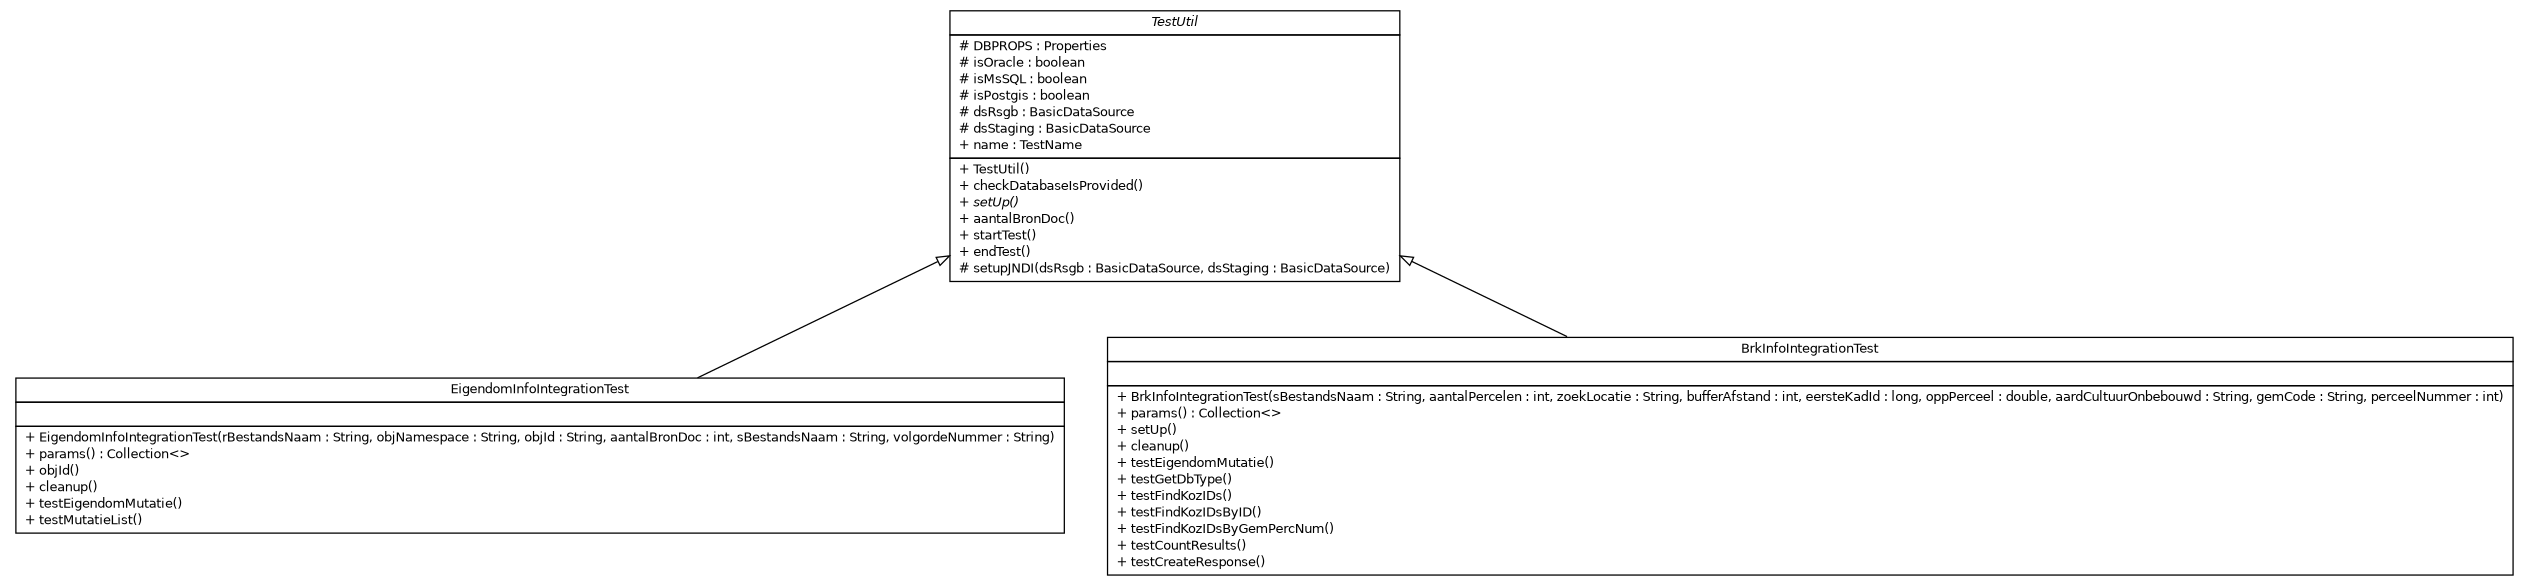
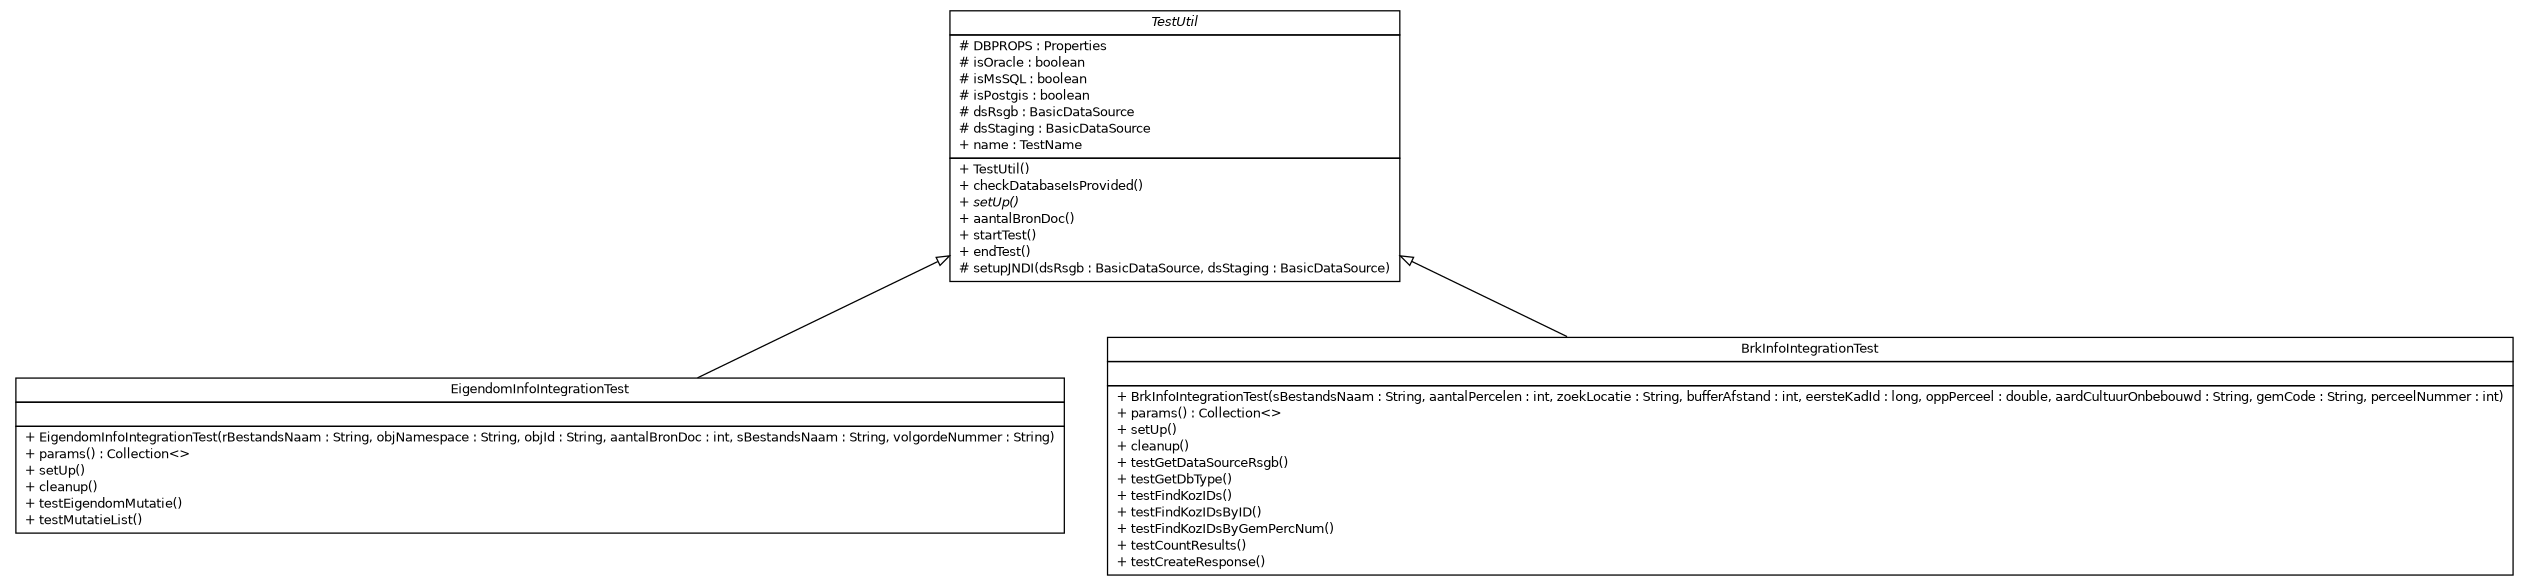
(1195, 463) -> (1203, 463)
(52, 471) -> (55, 471)
